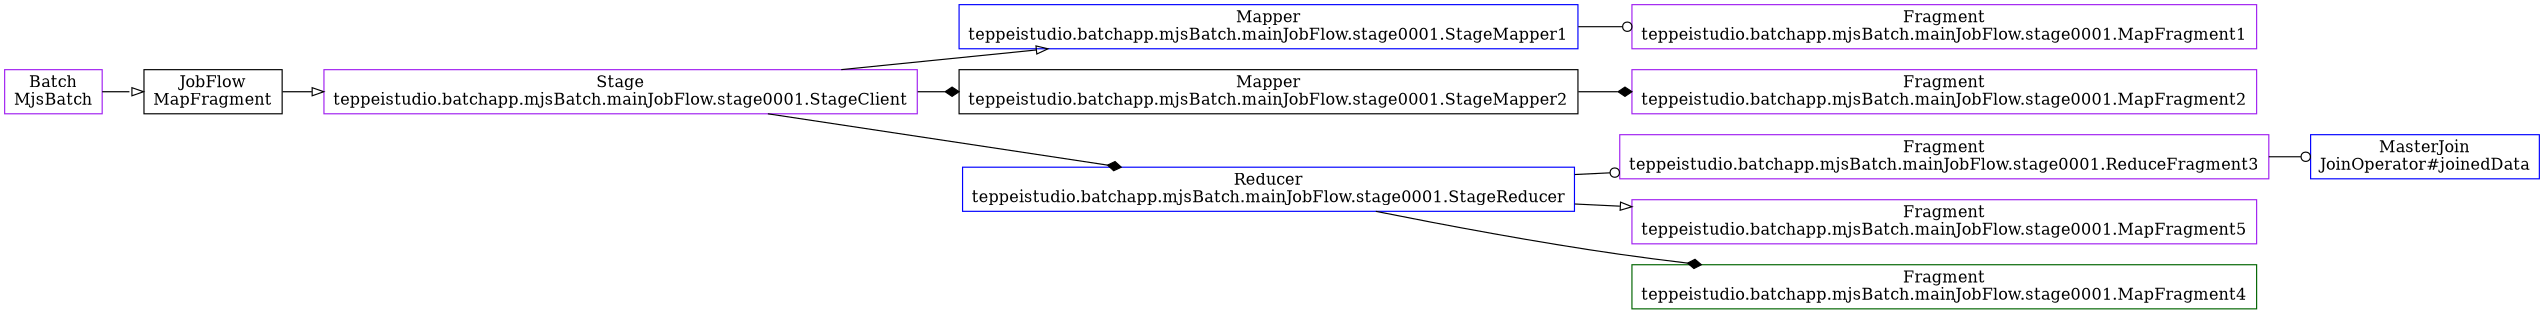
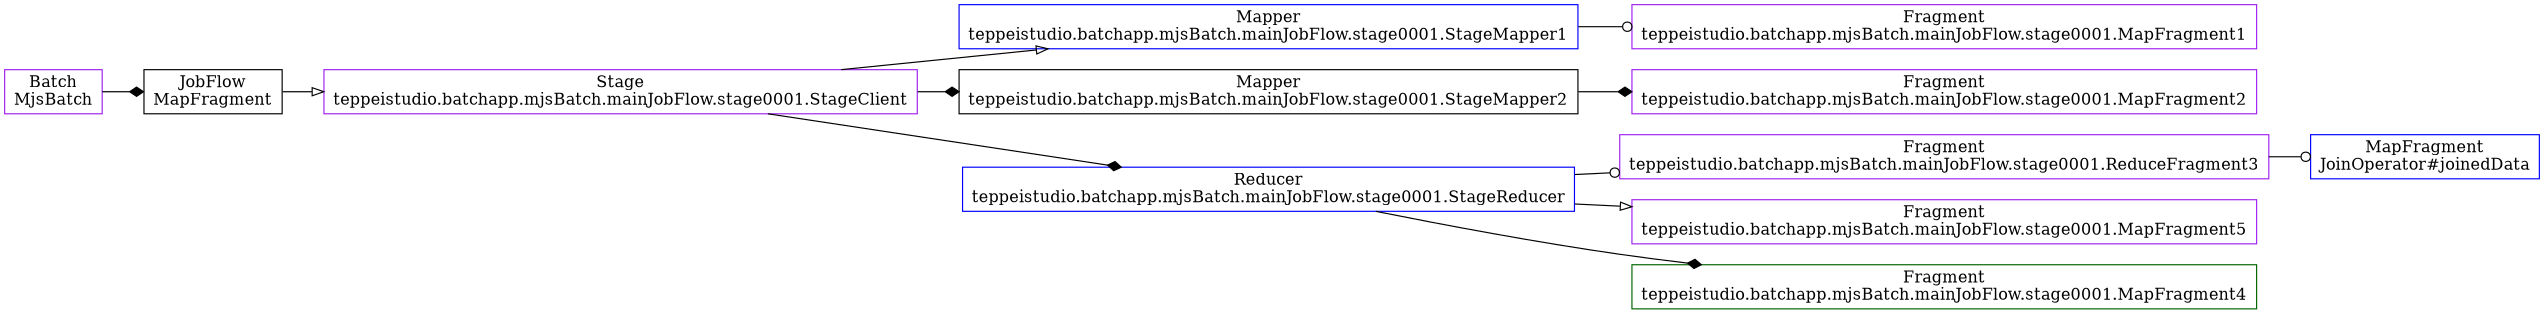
(116, 92) -> (116, 92)
(2425, 157) -> (2425, 157)
